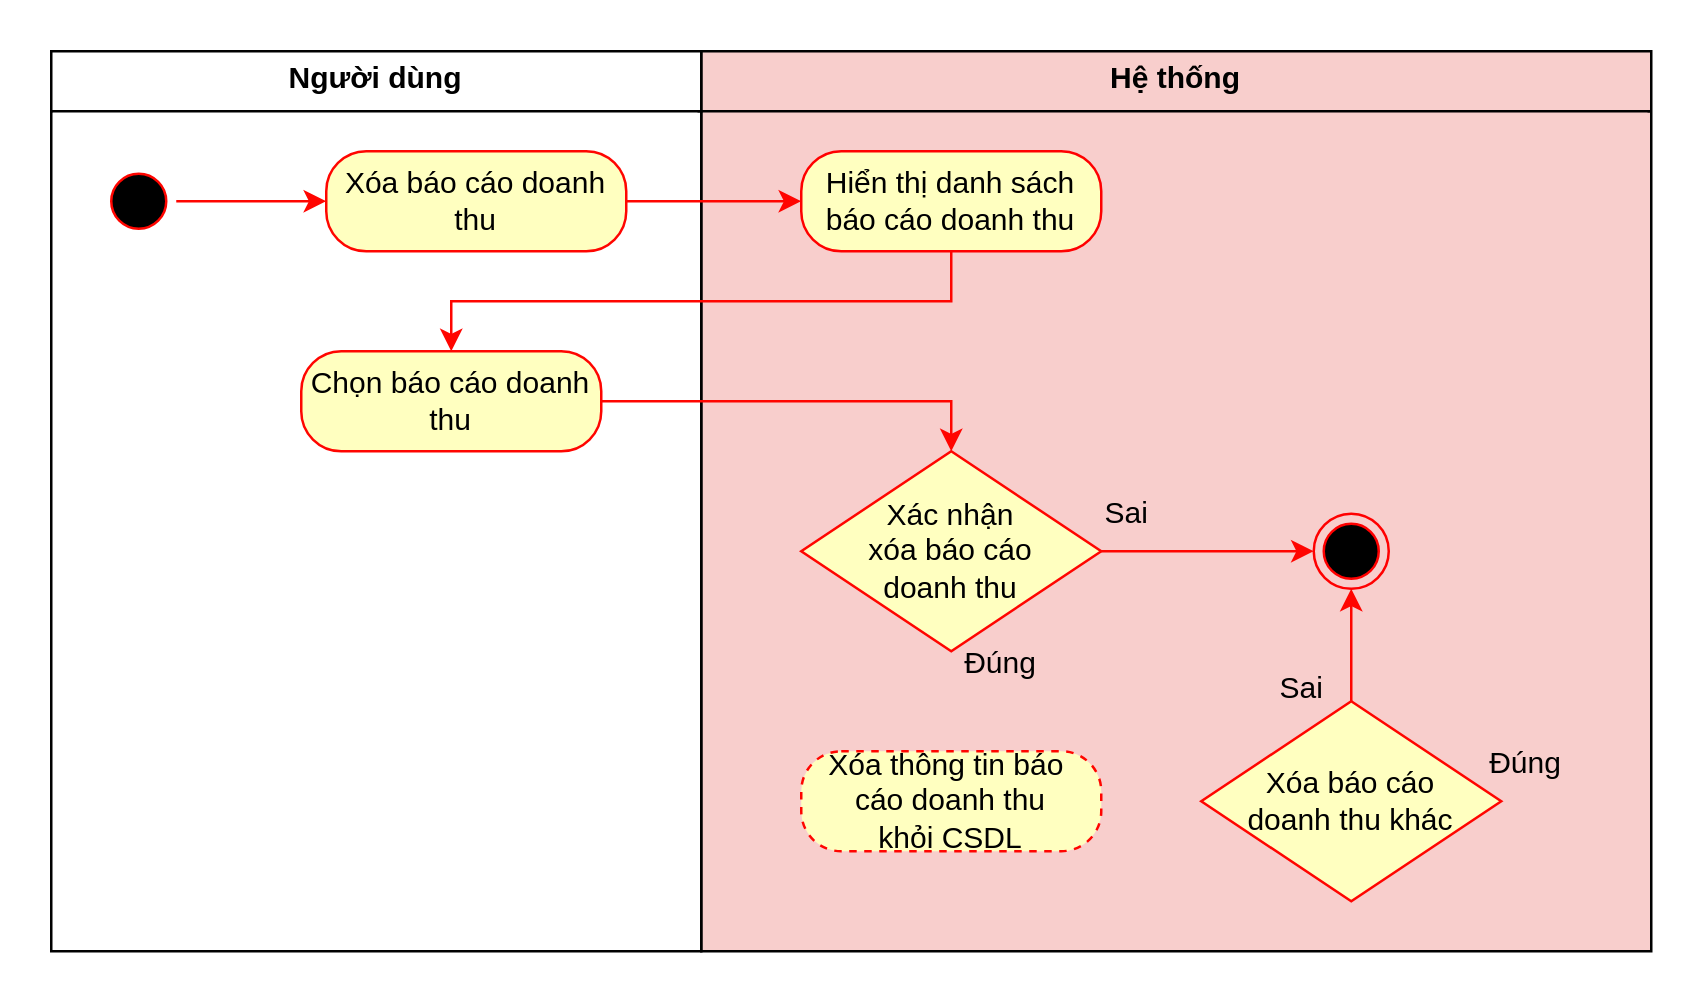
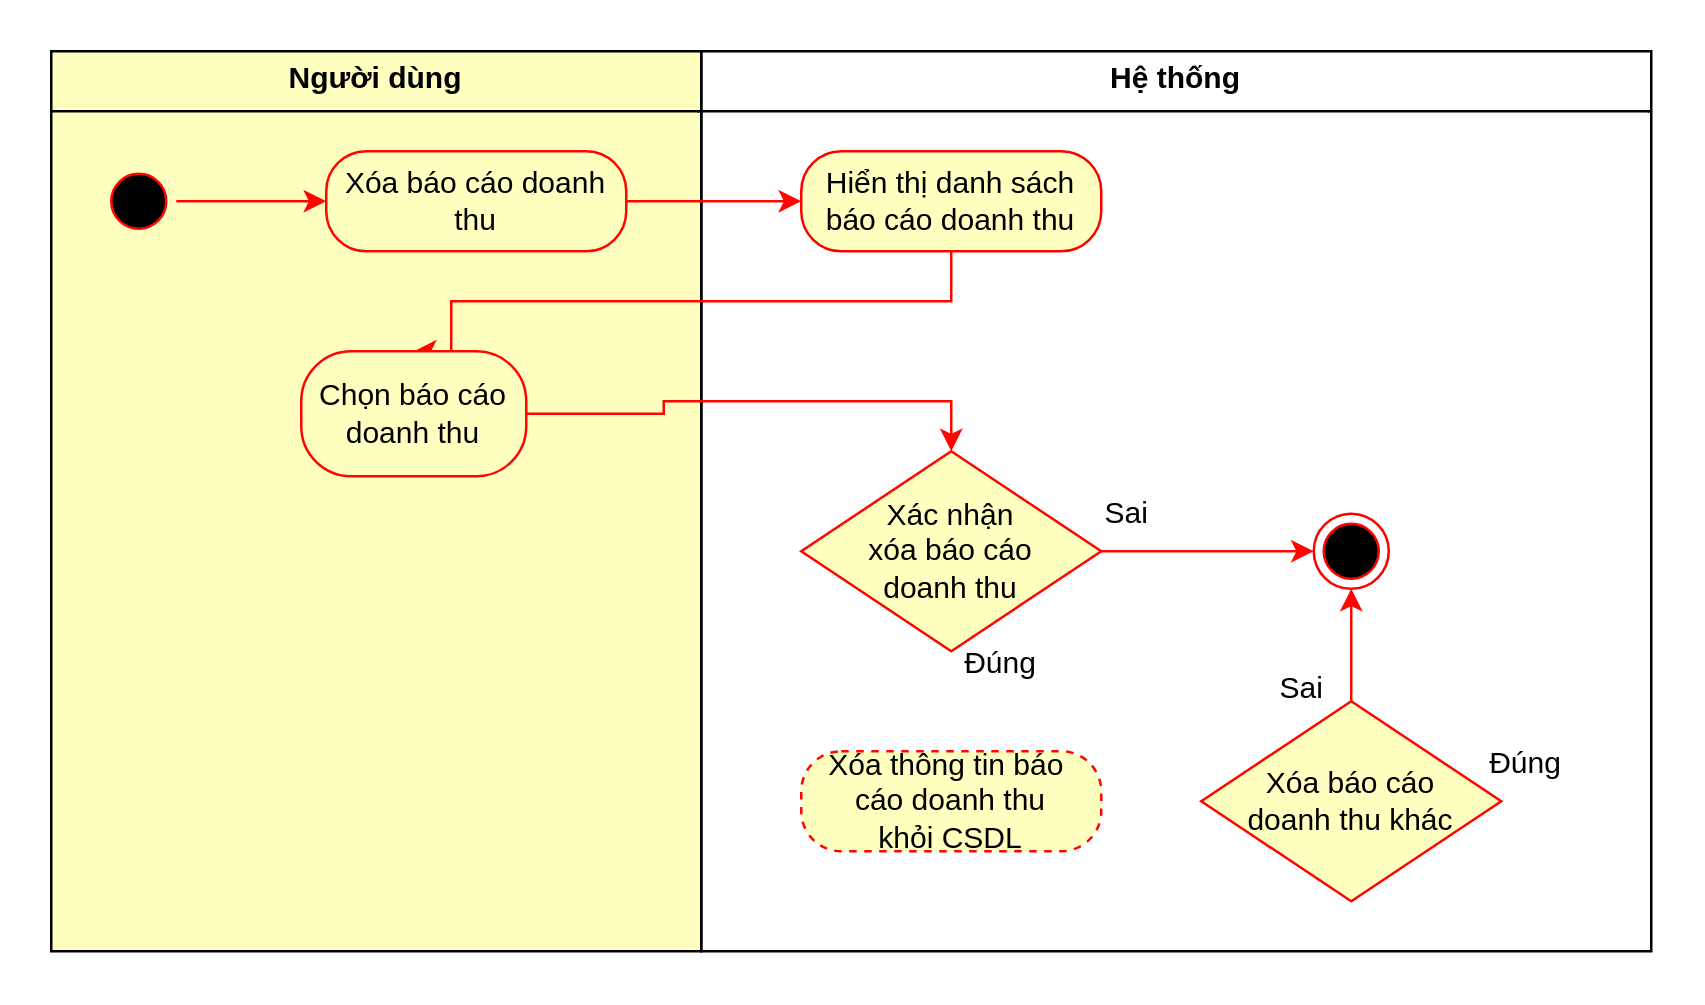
(451, 401) -> (414, 414)
(376, 501) -> (376, 501)
(1176, 501) -> (1176, 501)
